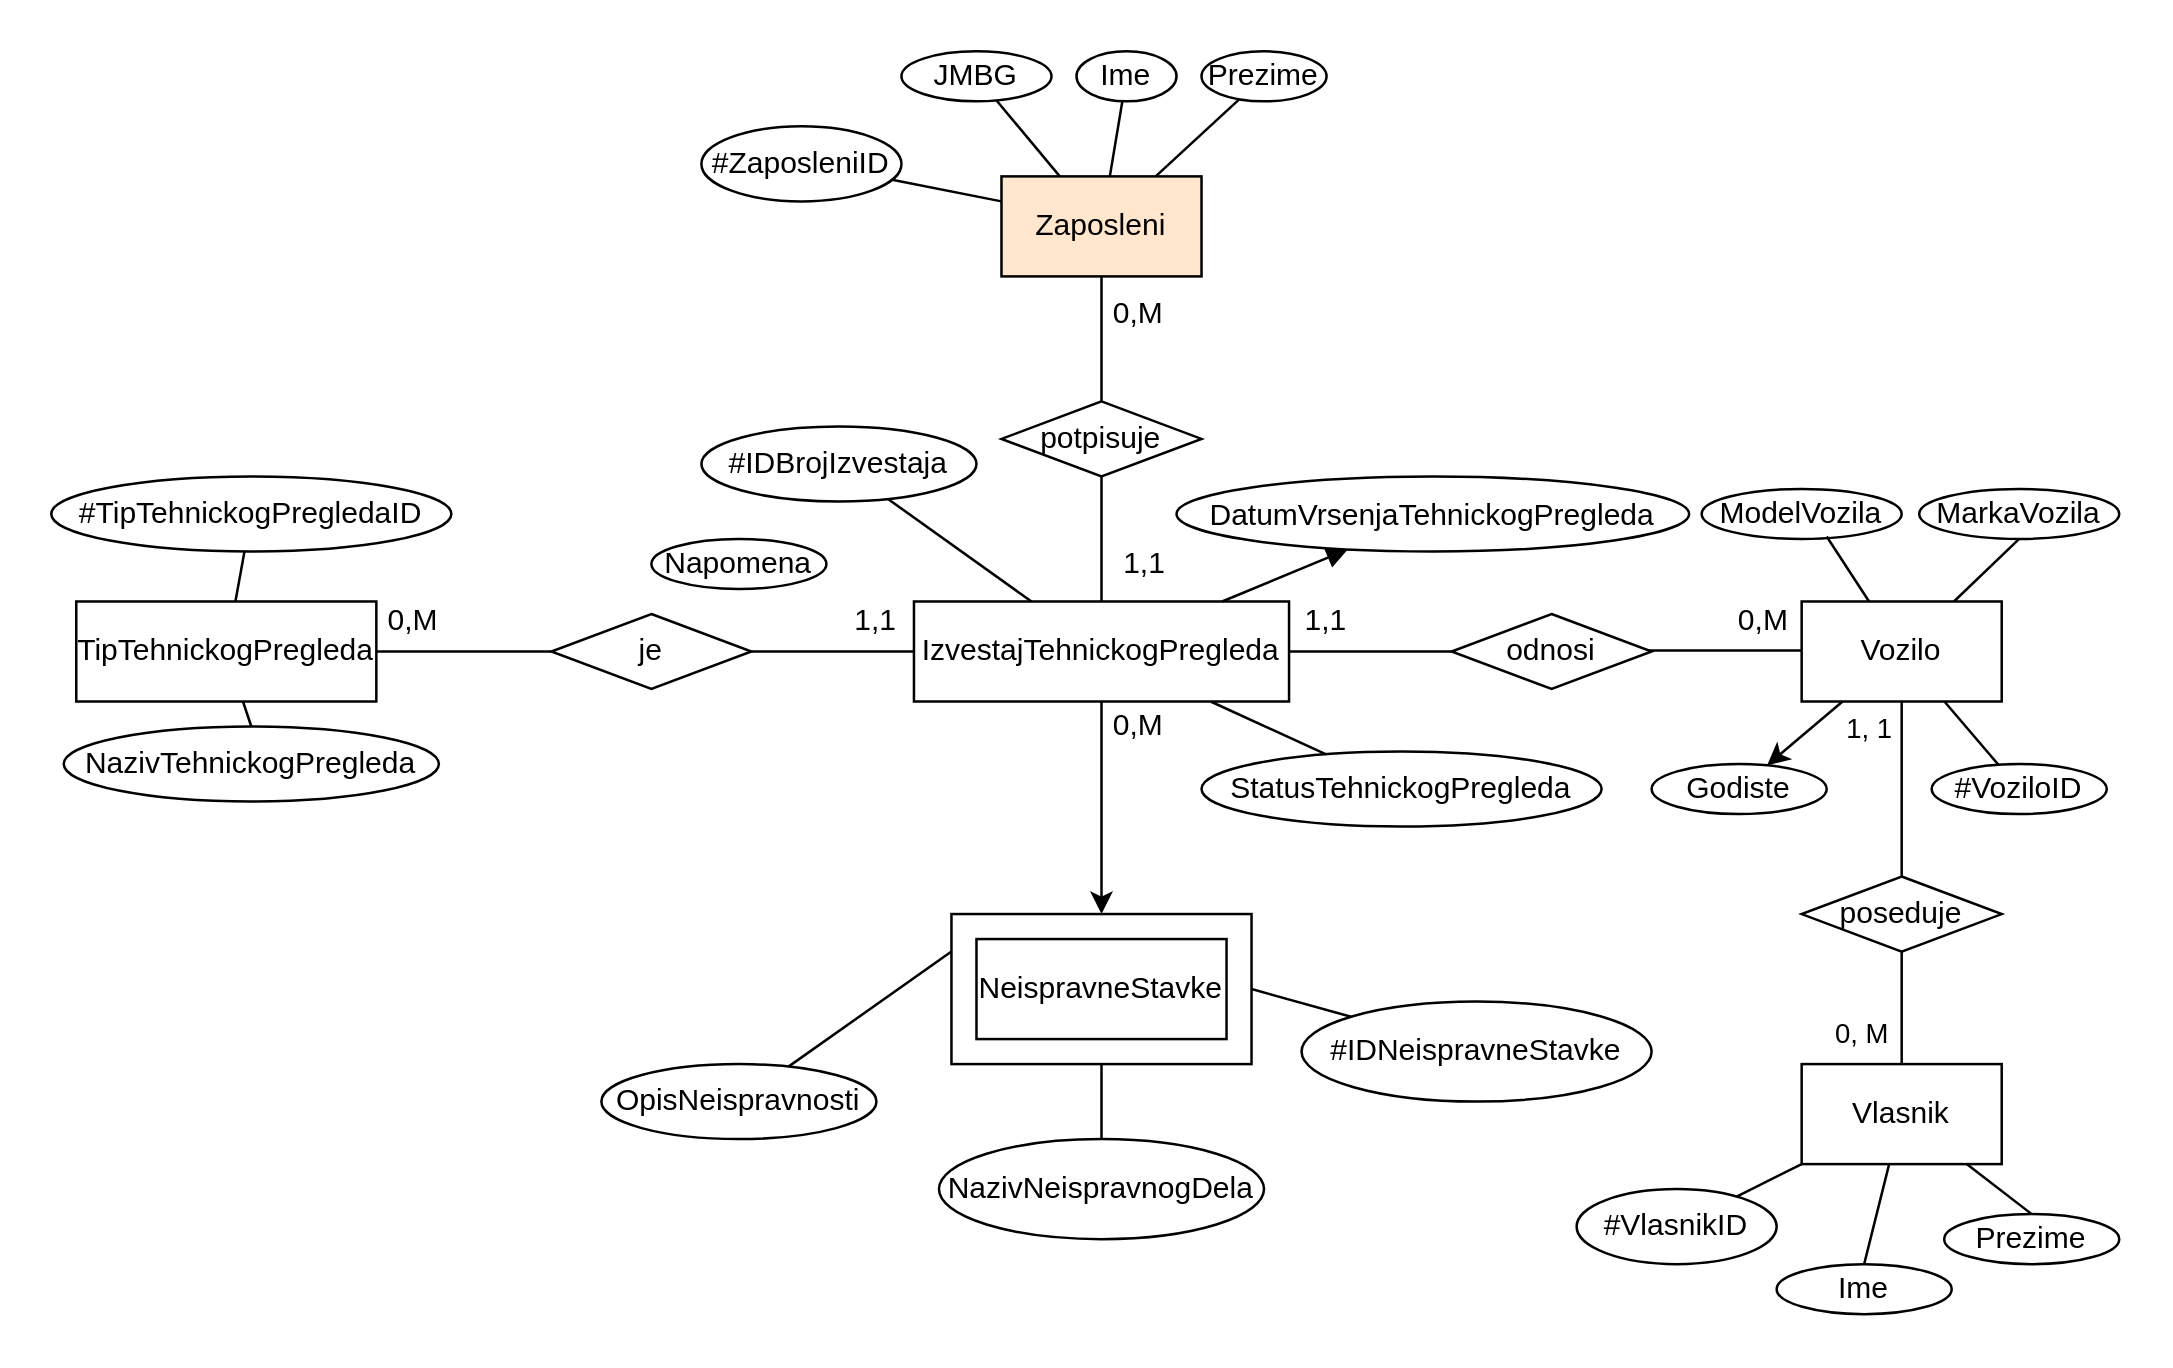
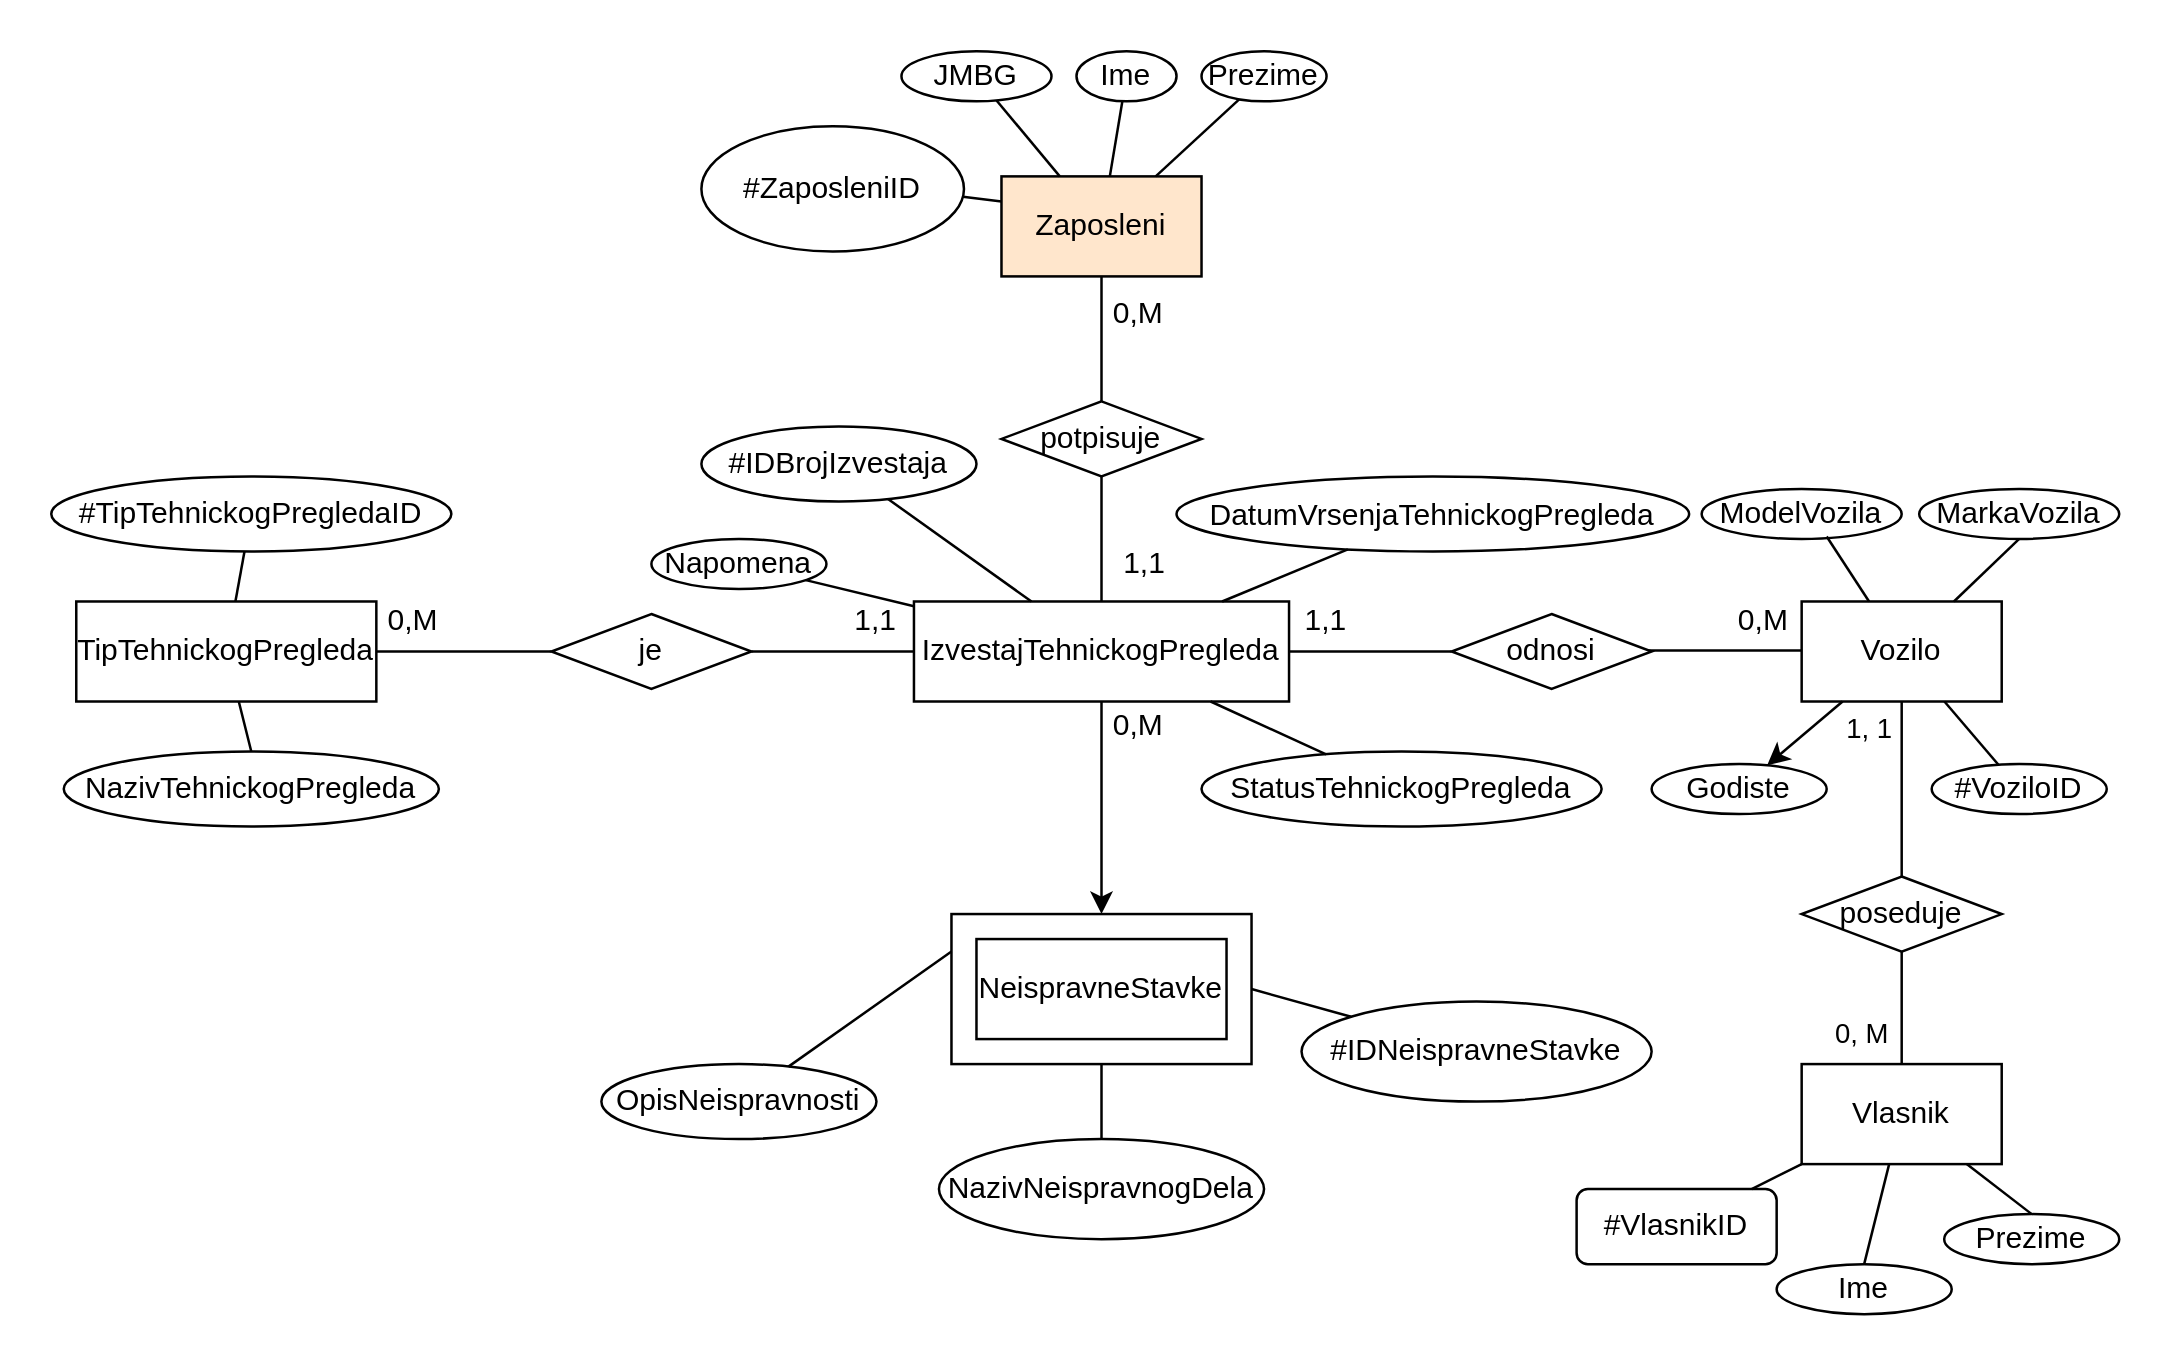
(801, 164) -> (833, 189)
(1328, 557) -> (1336, 554)
none -> (860, 593)
(251, 764) -> (251, 789)
(1676, 1226) -> (1676, 1226)
